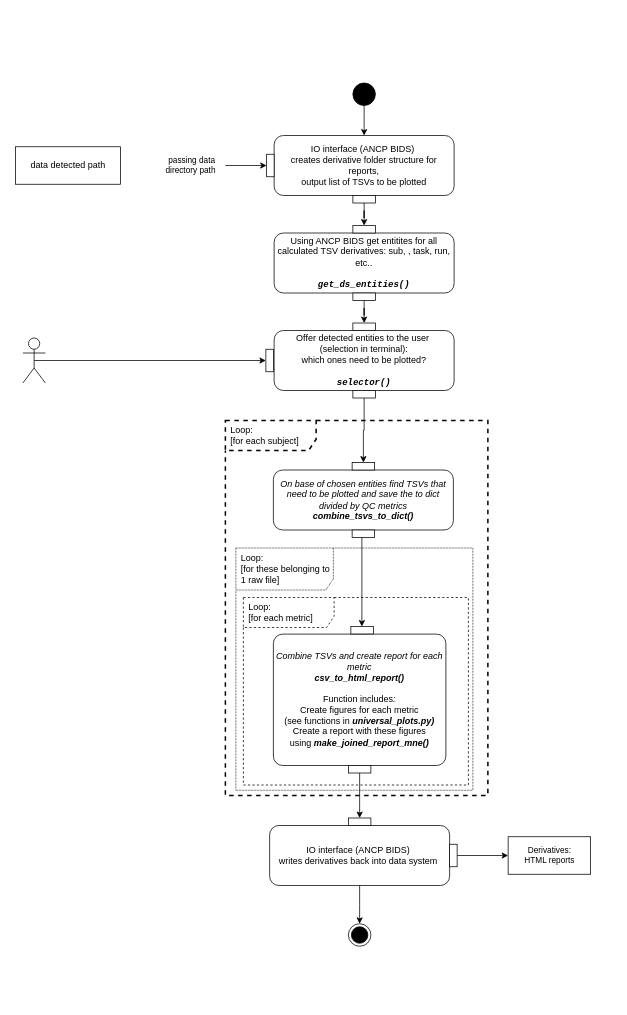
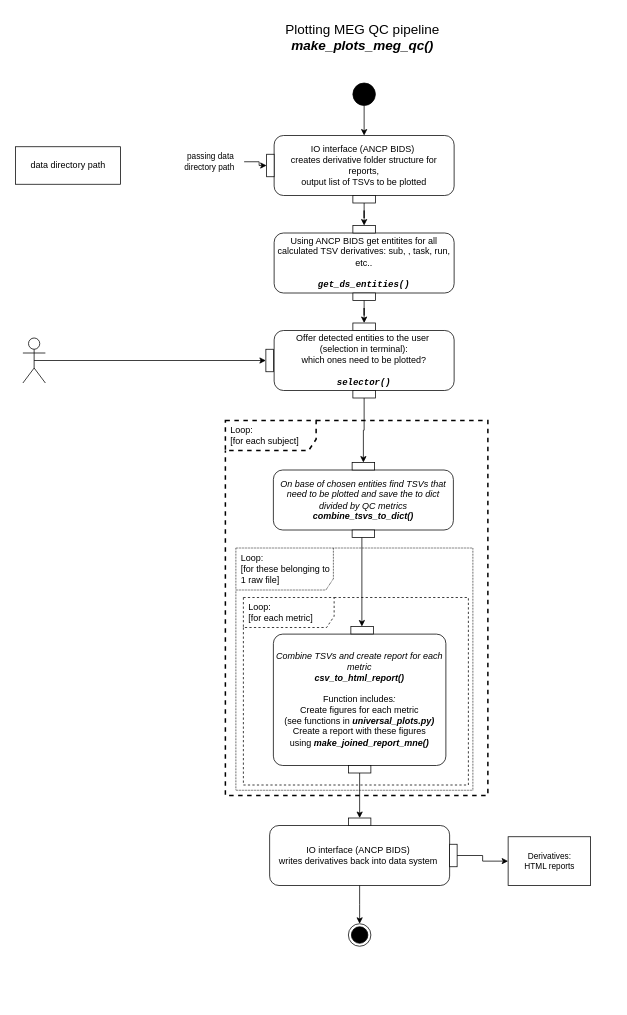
none -> (364, 38)
(68, 165) -> (68, 165)
(192, 165) -> (210, 162)
(549, 855) -> (549, 861)
